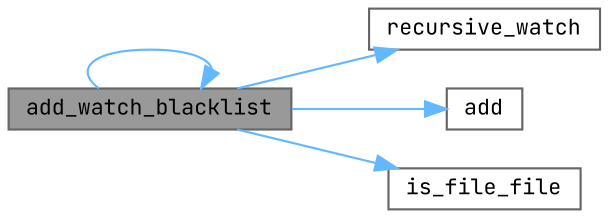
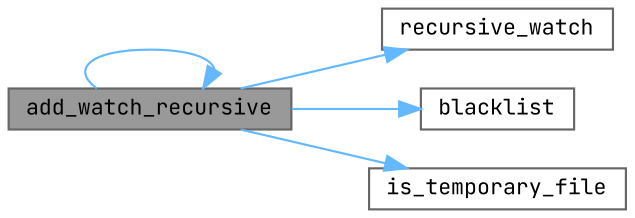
(150, 109) -> (150, 109)
(485, 109) -> (497, 109)
(485, 189) -> (497, 189)
